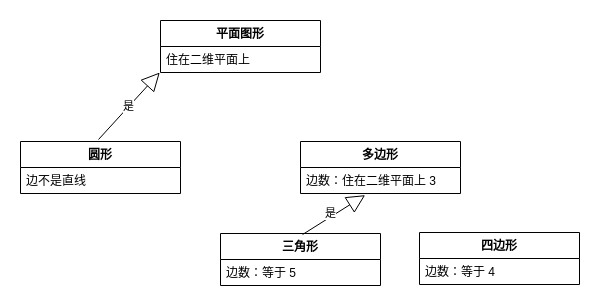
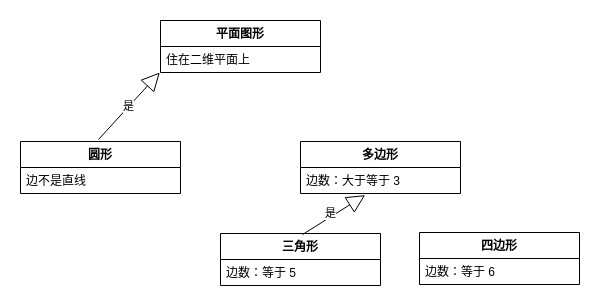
(372, 182) -> (354, 182)
(461, 273) -> (461, 273)
